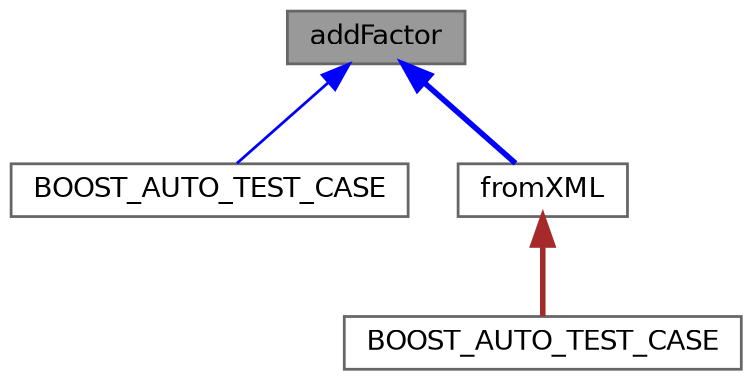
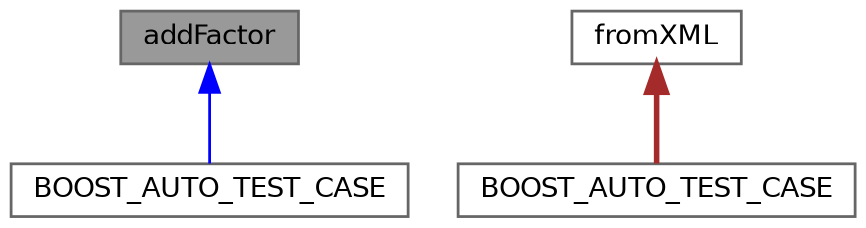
(470, 123) -> none
